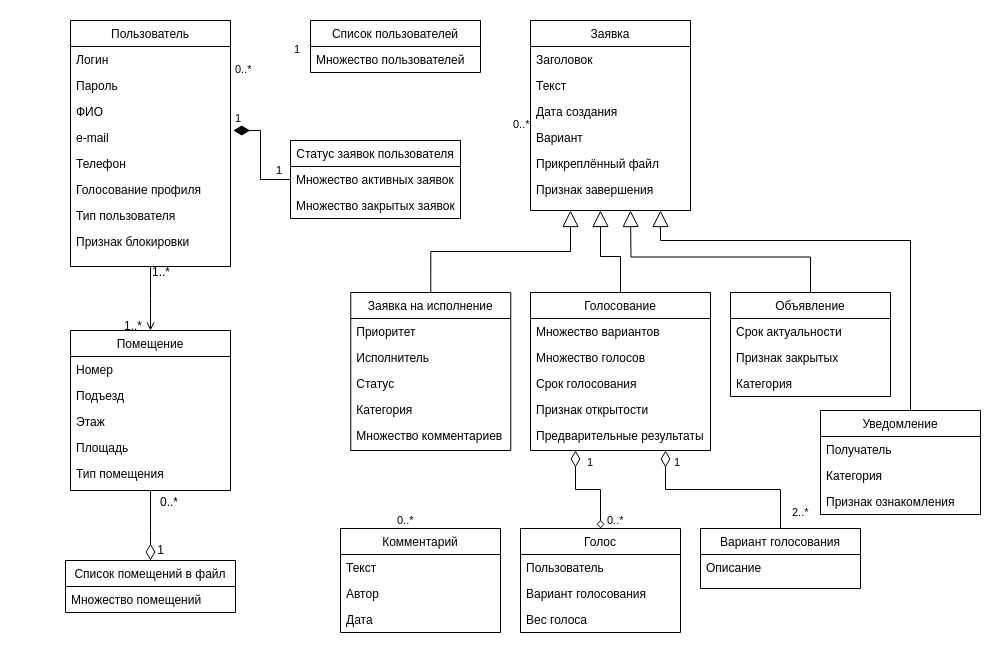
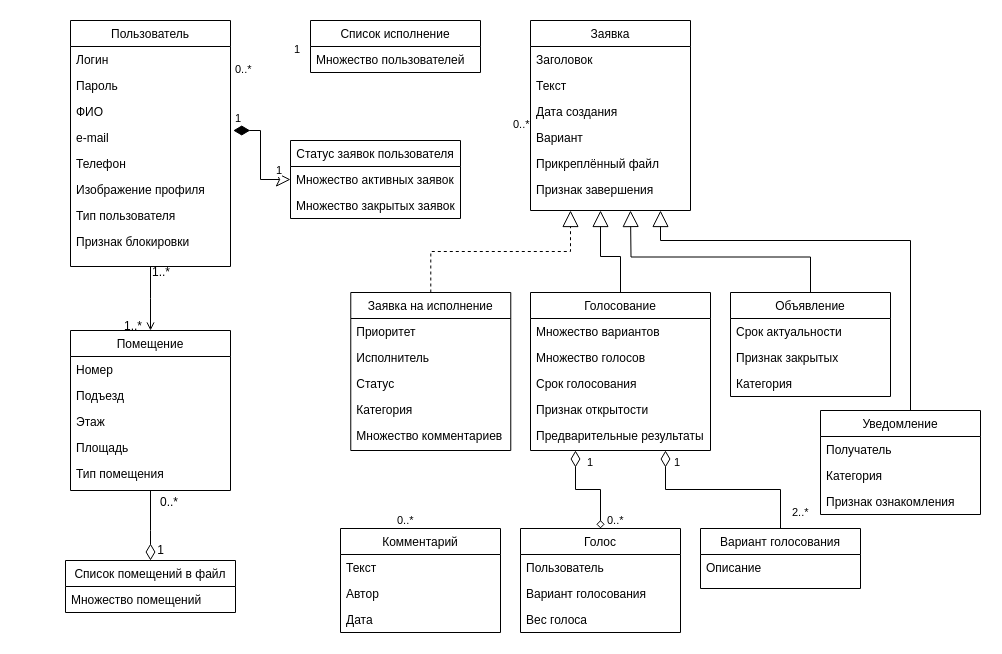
(395, 34) -> (395, 34)
(282, 180) -> (278, 180)
(138, 190) -> (138, 190)
(493, 252) -> (493, 252)
